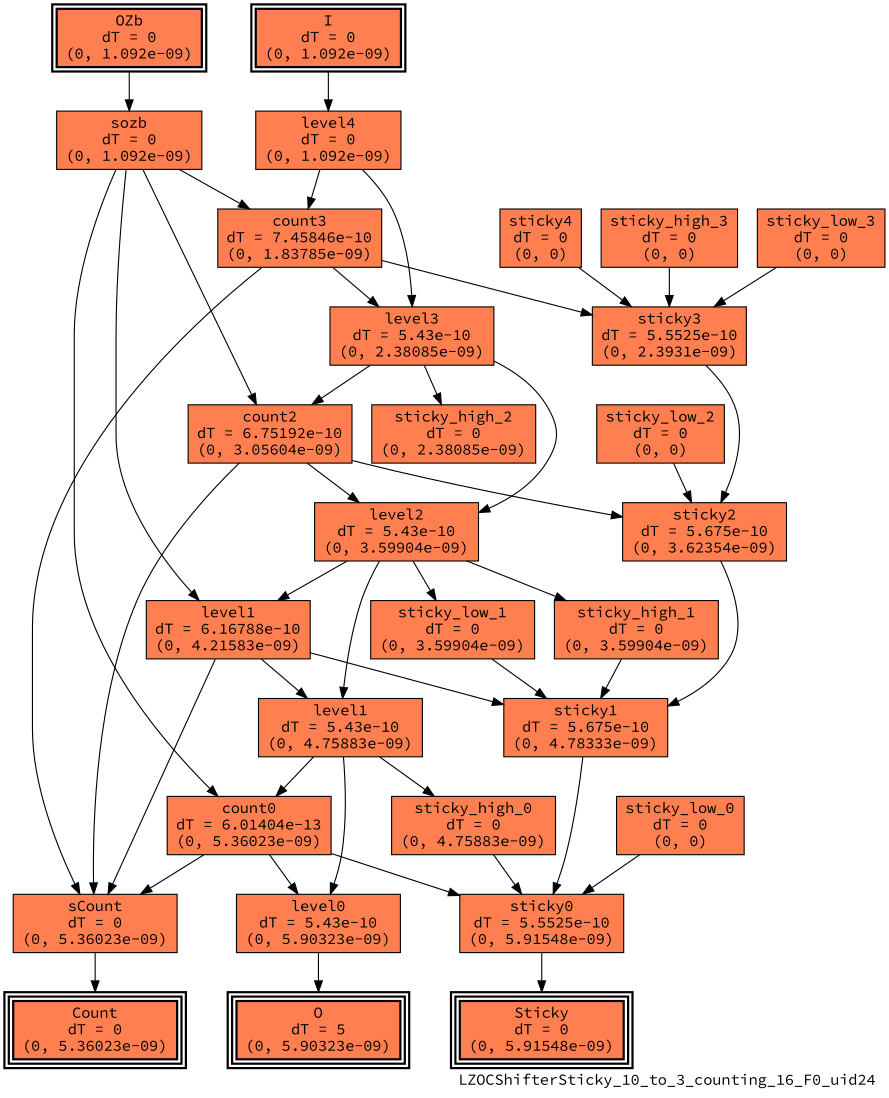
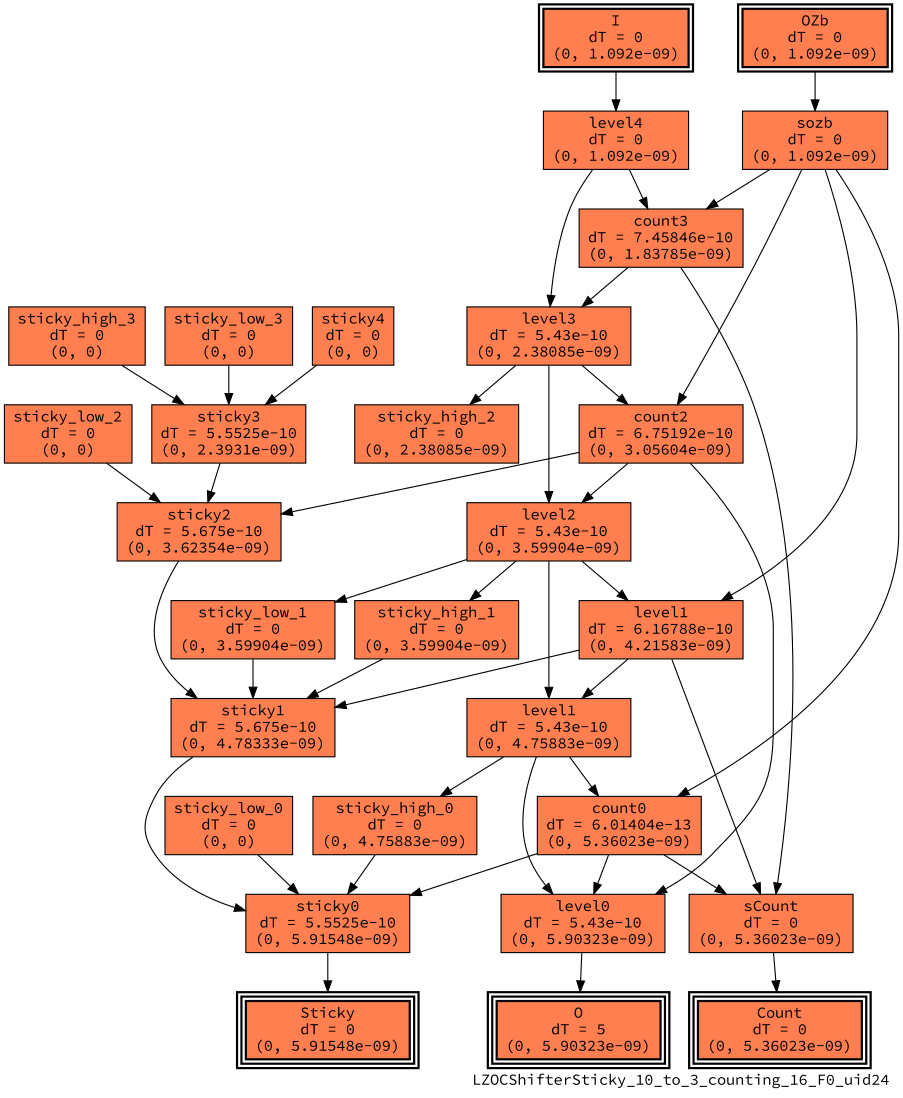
(482, 286) -> none
(119, 655) -> (773, 686)
